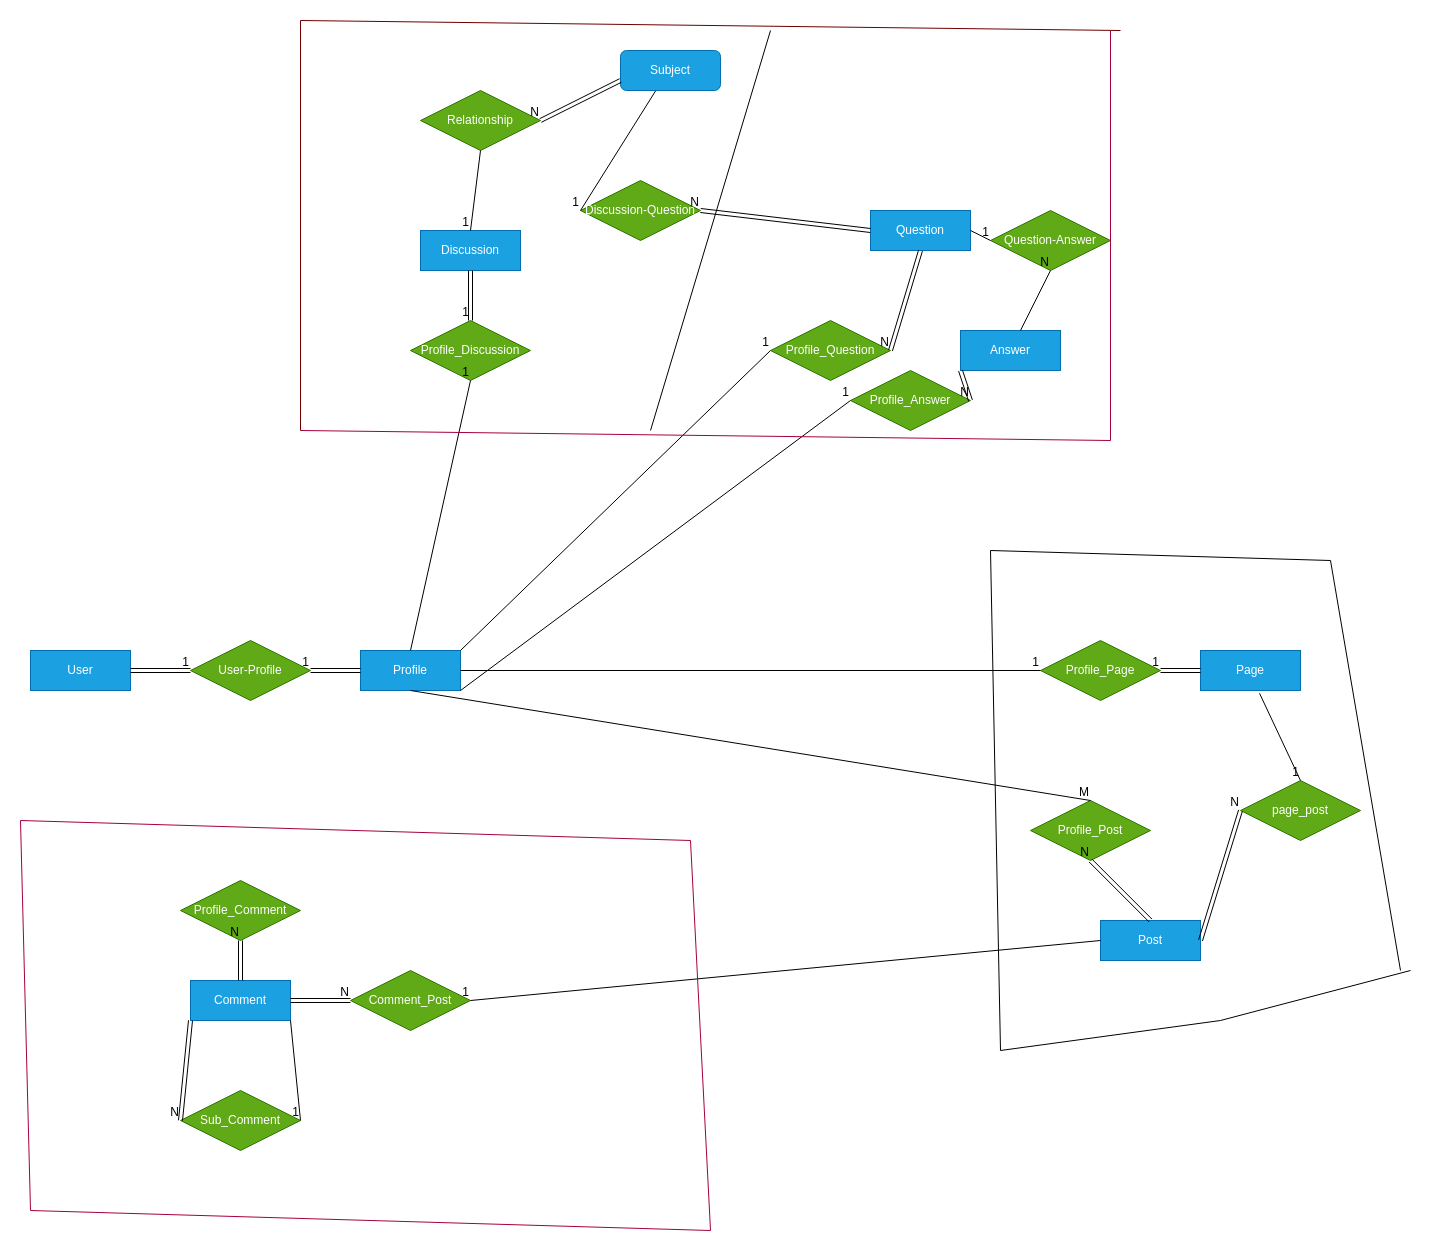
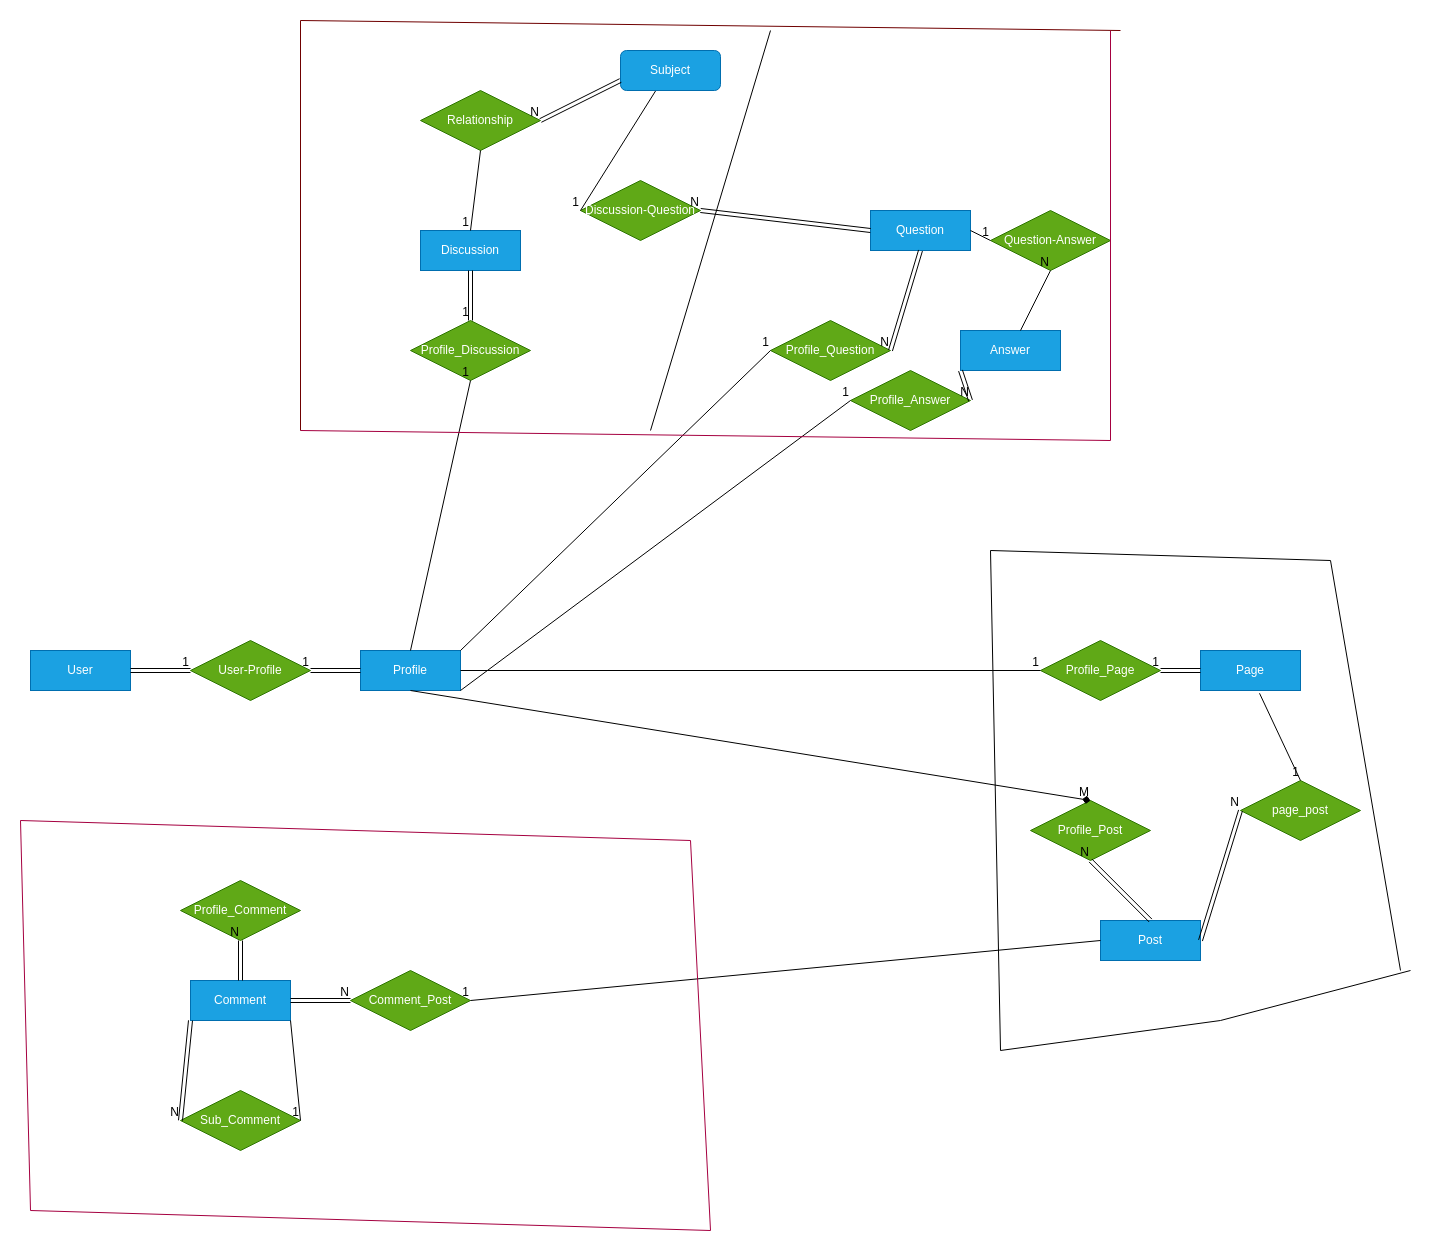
(1086, 800) -> (1082, 799)
